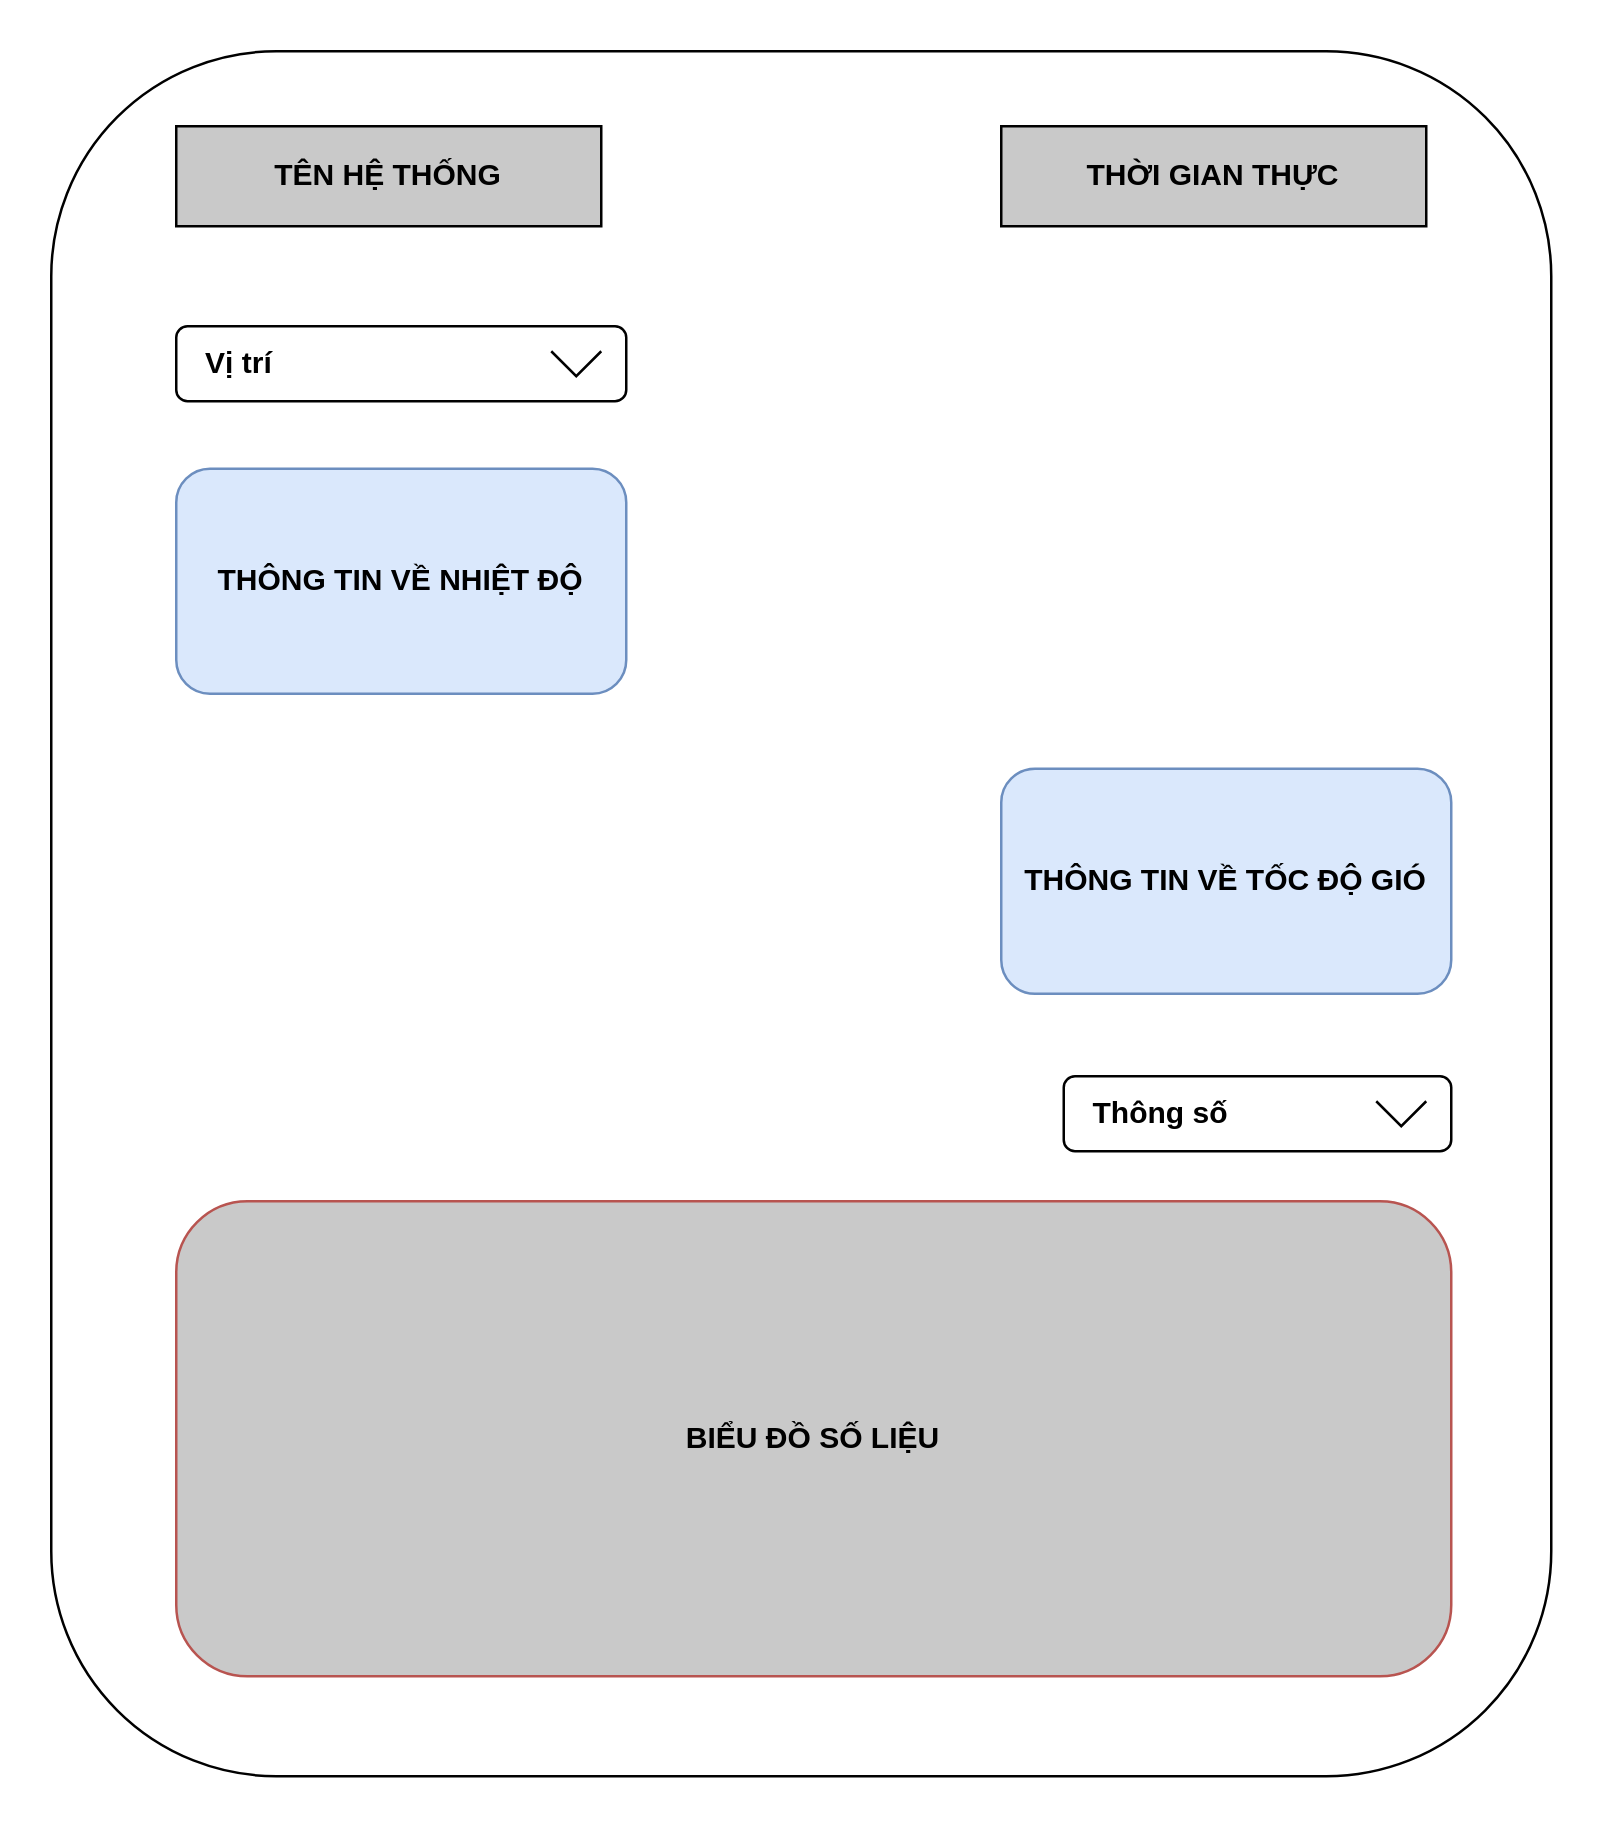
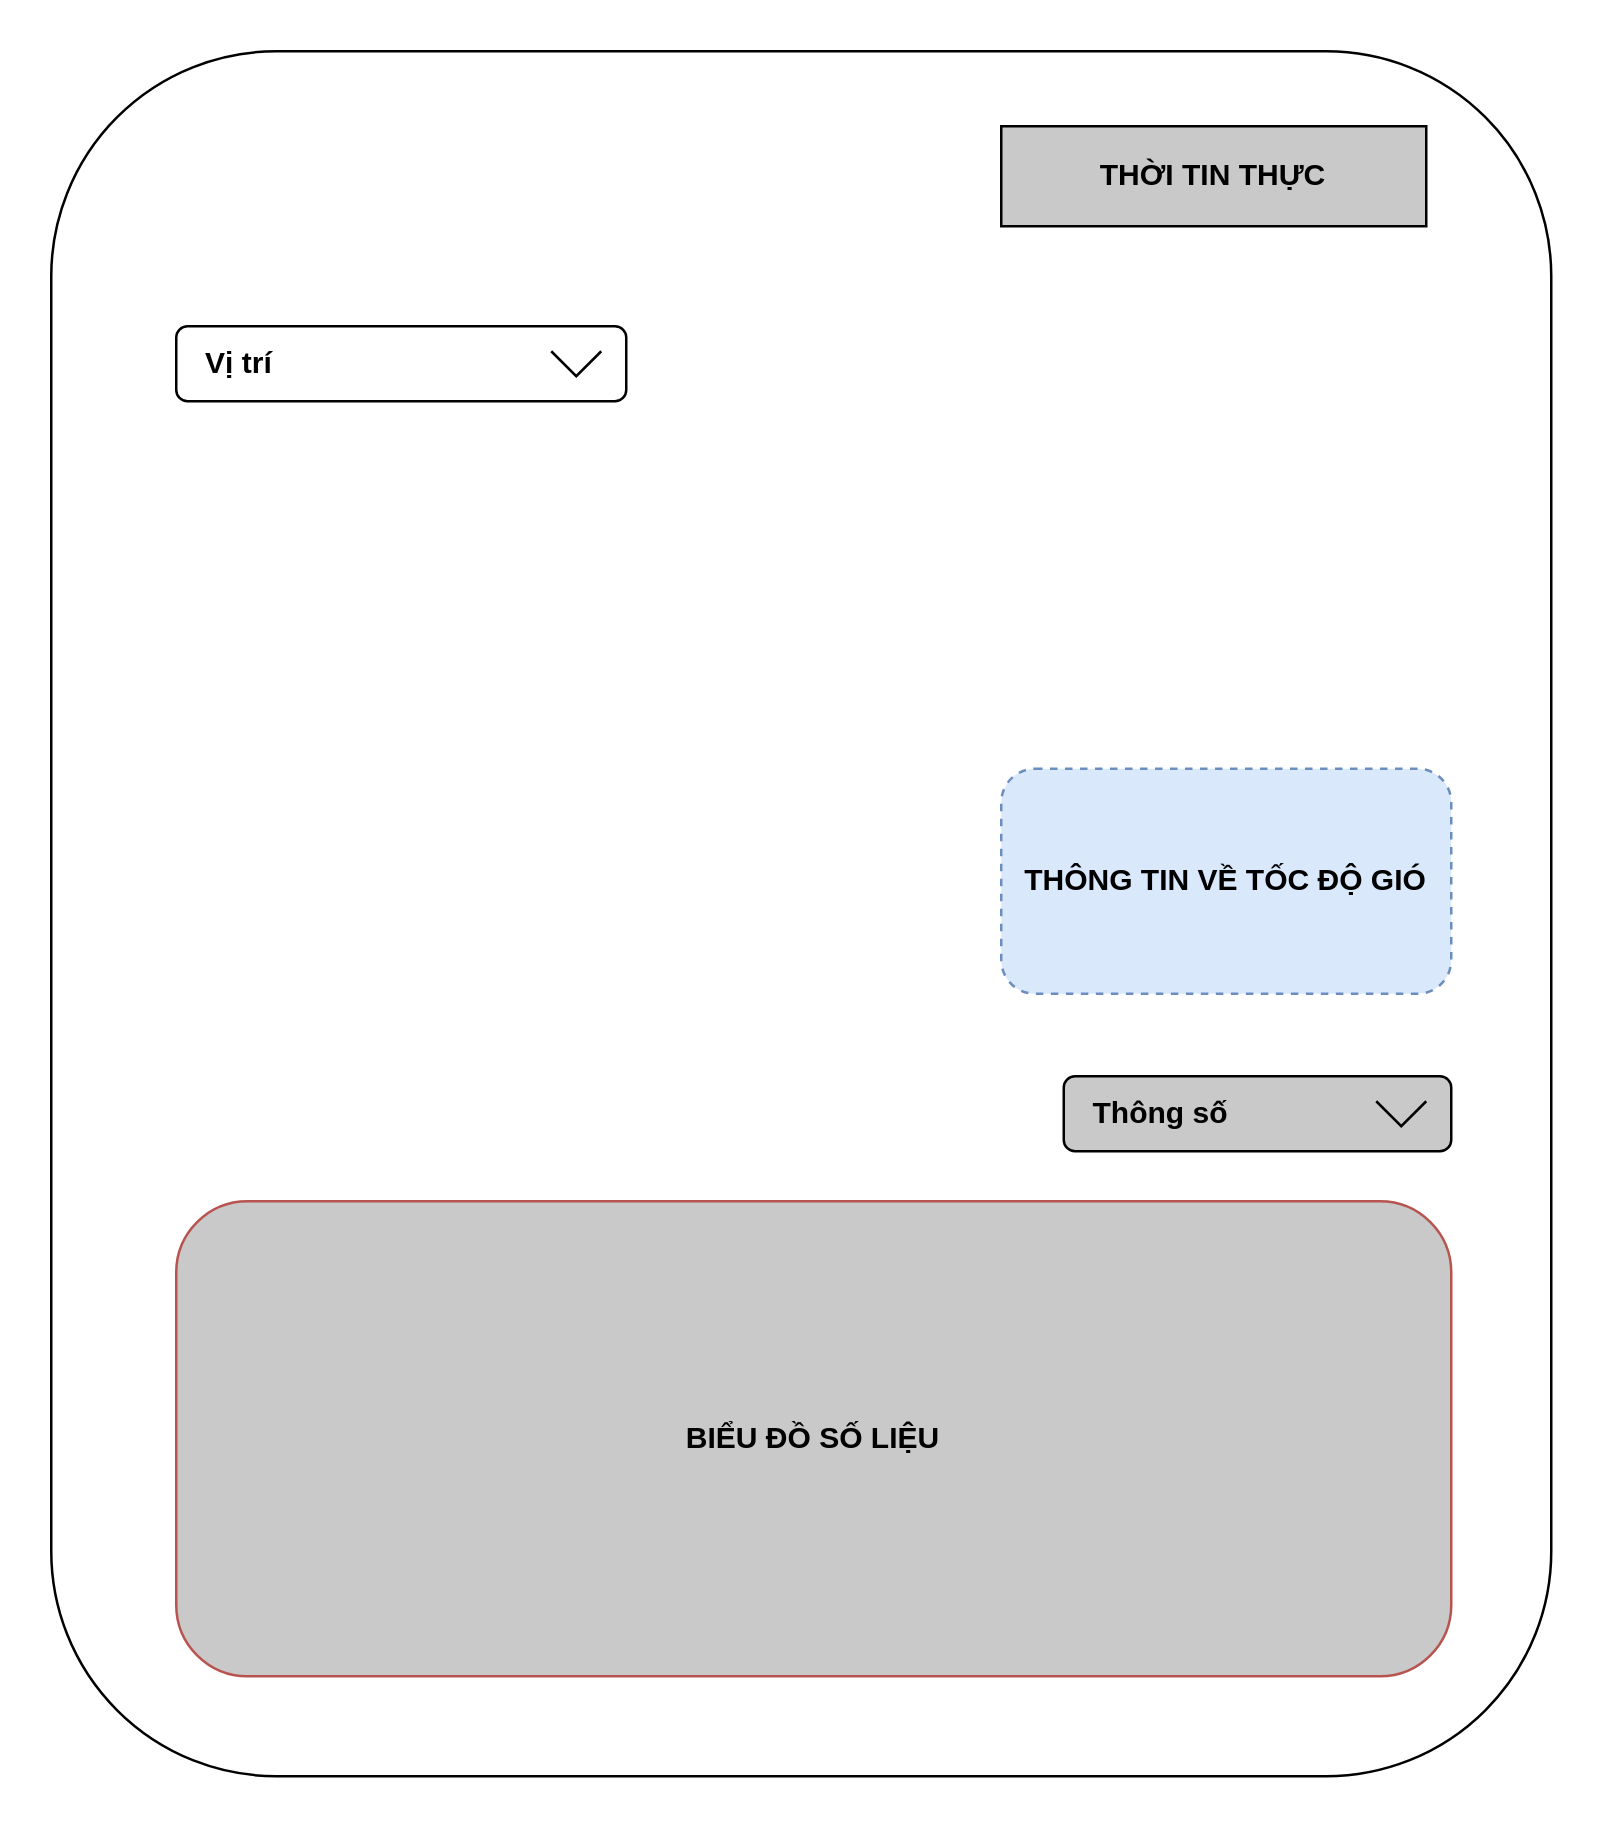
(389, 176) -> none
(1214, 176) -> (1214, 176)
(401, 581) -> none
(1226, 881) -> (1226, 881)
(1258, 1114) -> (1258, 1114)
